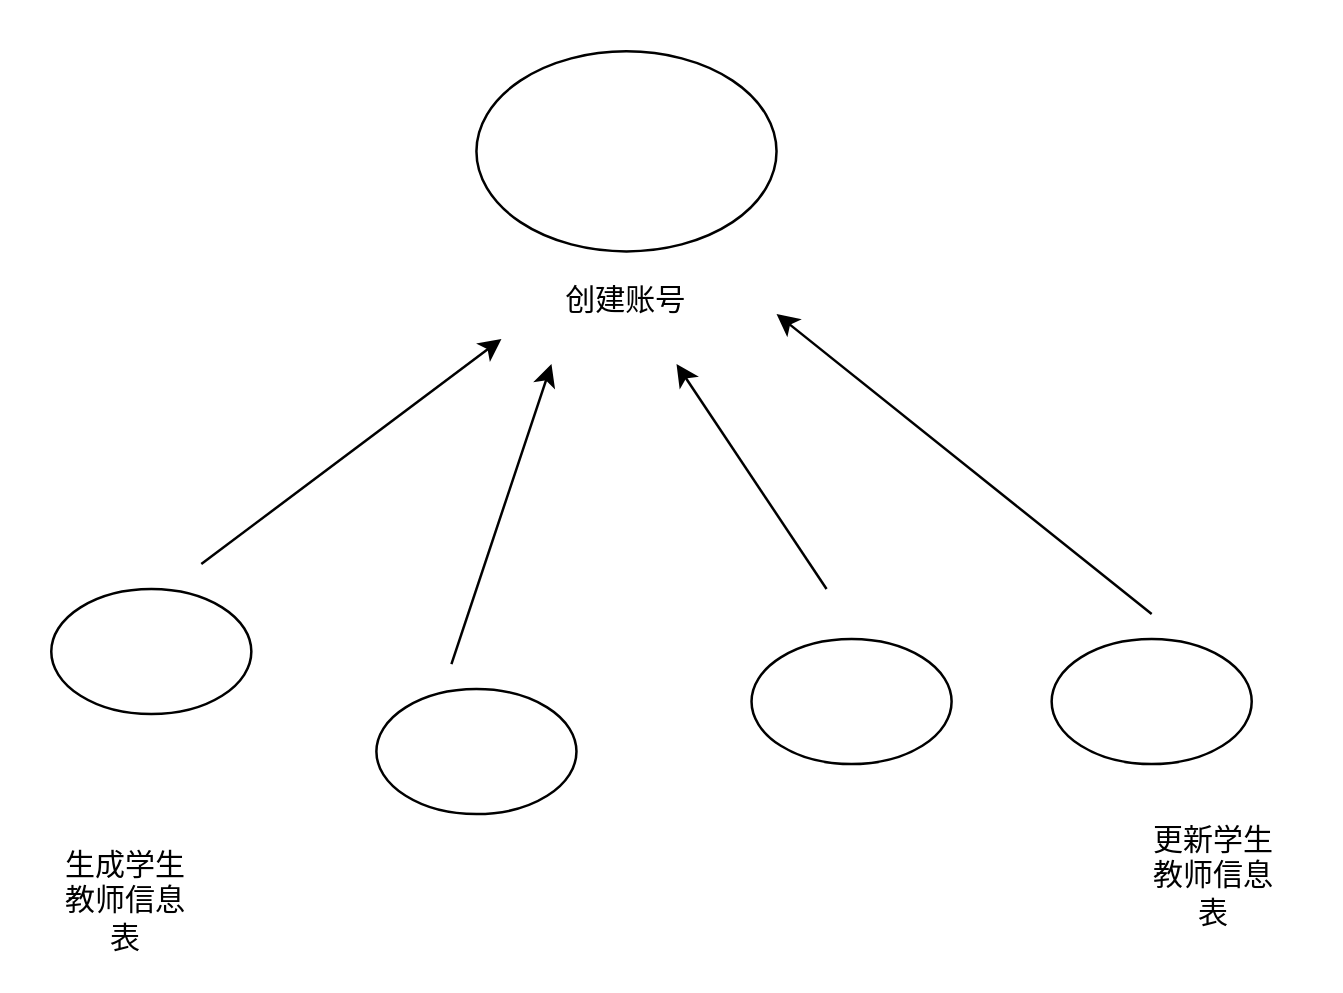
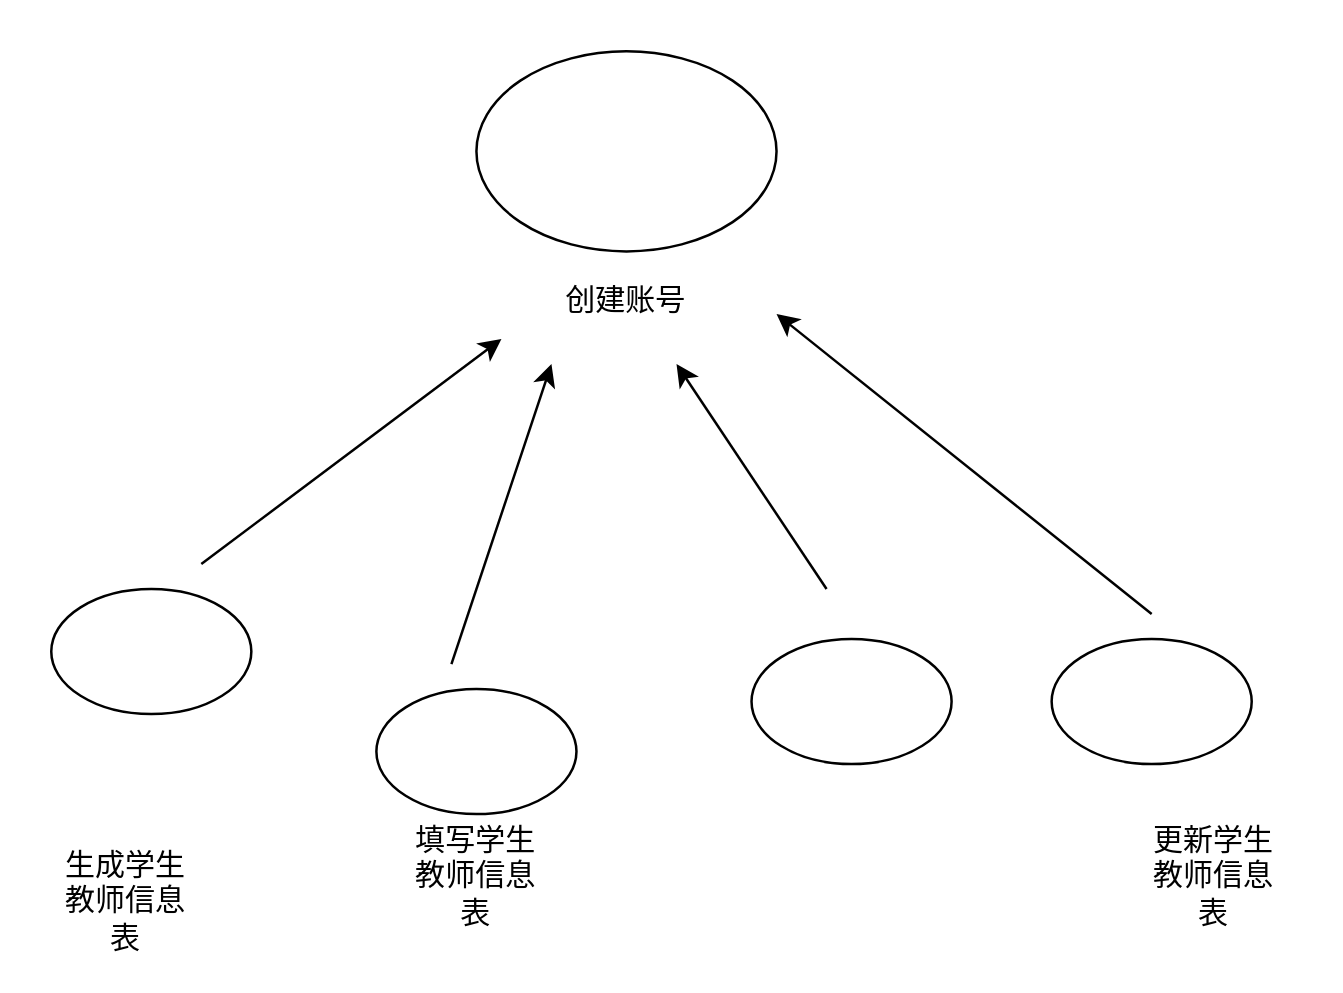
none -> (476, 876)
